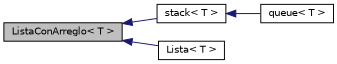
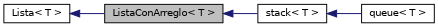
(145, 44) -> (92, 14)
